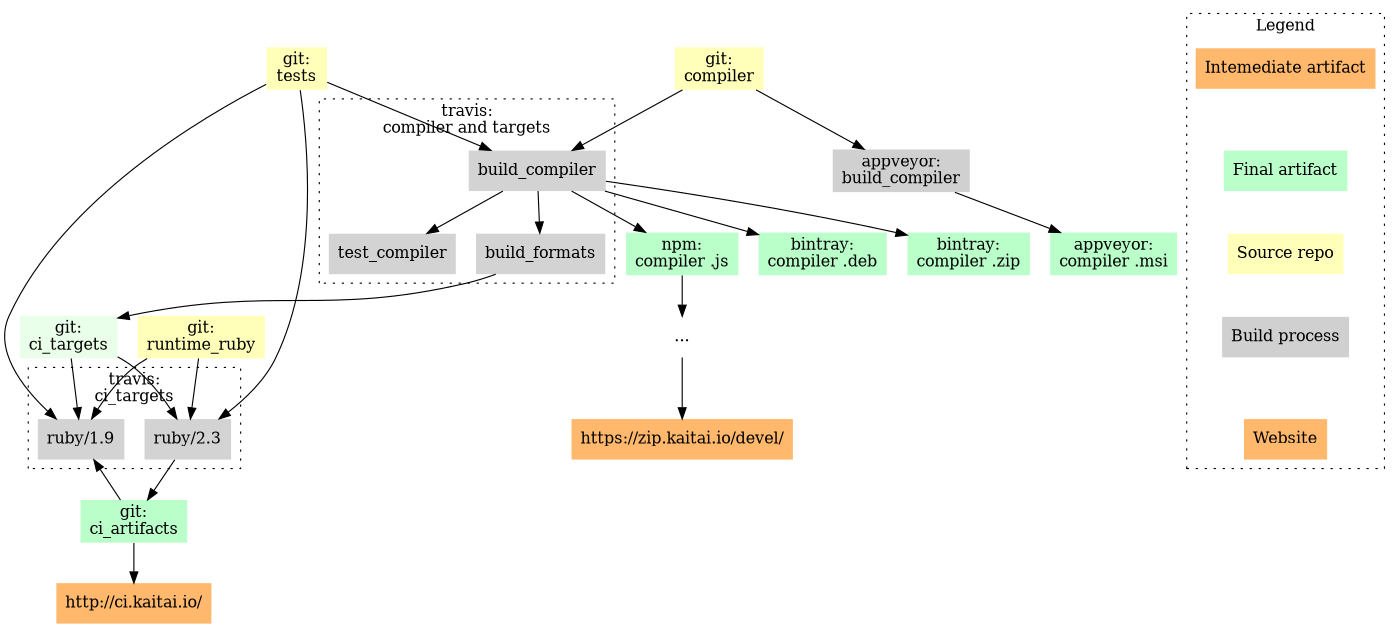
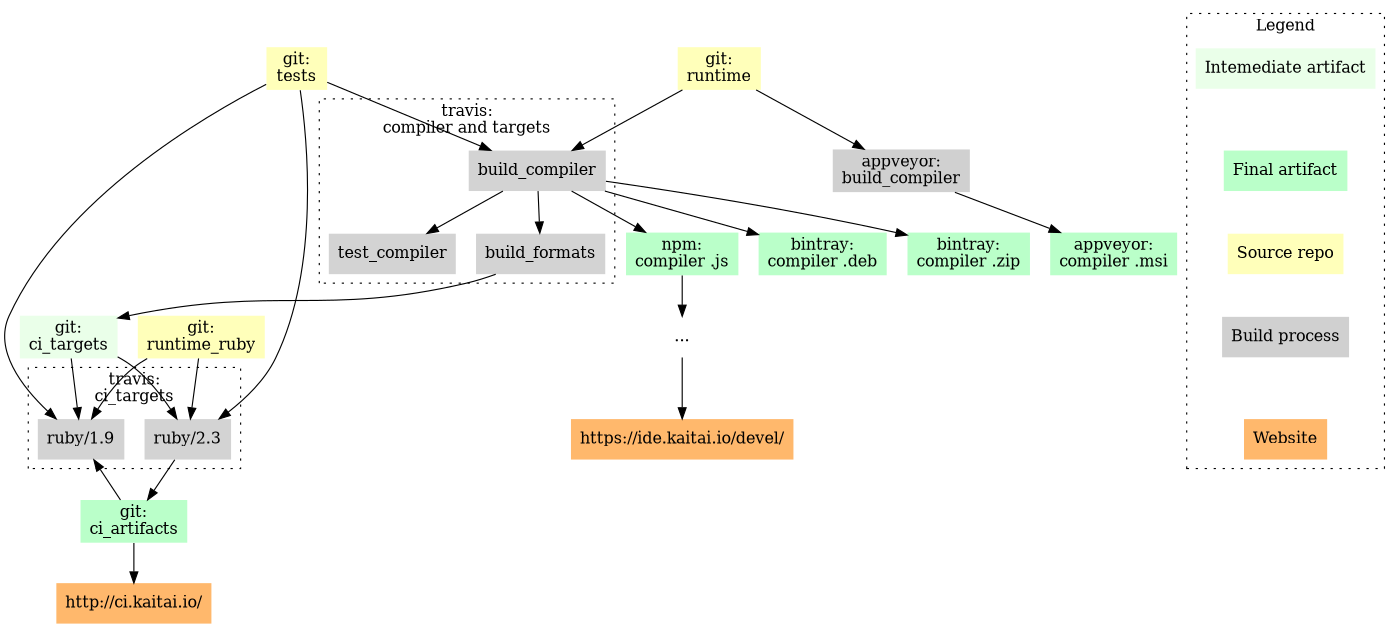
(719, 69) -> (719, 69)
(1286, 69) -> (1286, 69)
(682, 439) -> (682, 439)
